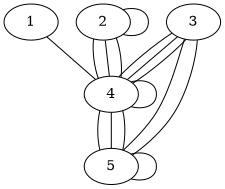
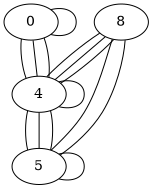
(31, 22) -> none
(103, 22) -> (31, 22)
(194, 22) -> (121, 22)
